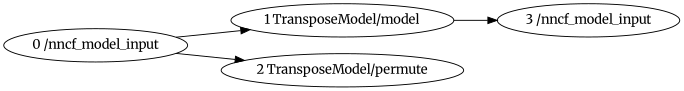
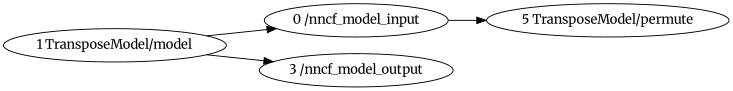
(589, 20) -> (356, 70)
(208, 34) -> (237, 33)
(342, 70) -> (608, 20)
